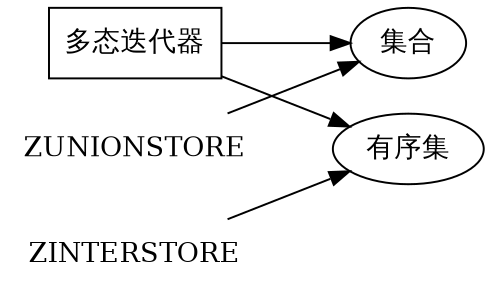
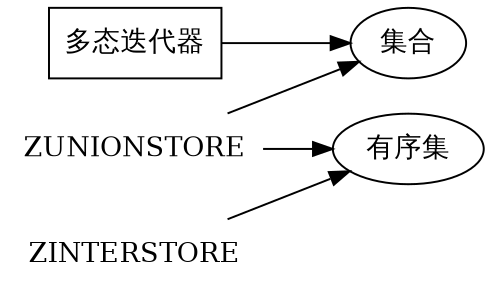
(290, 103) -> (288, 149)
